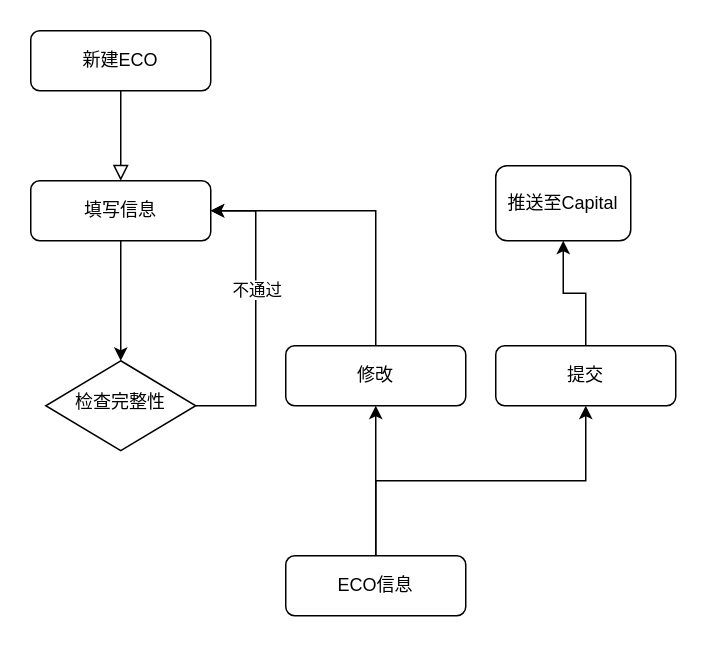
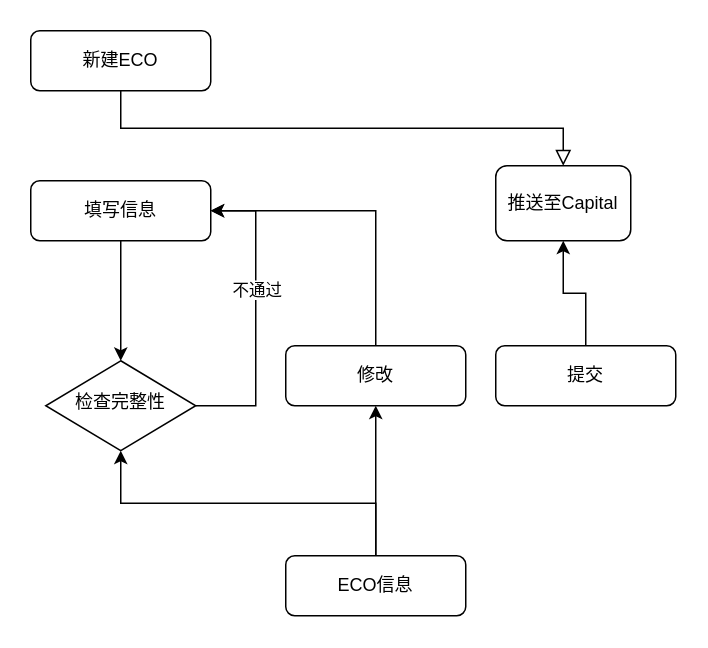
(121, 145) -> (351, 128)
(514, 481) -> (226, 503)
